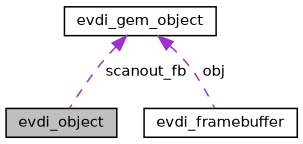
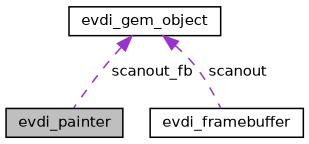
(212, 72) -> (236, 72)
(61, 123) -> (64, 123)
